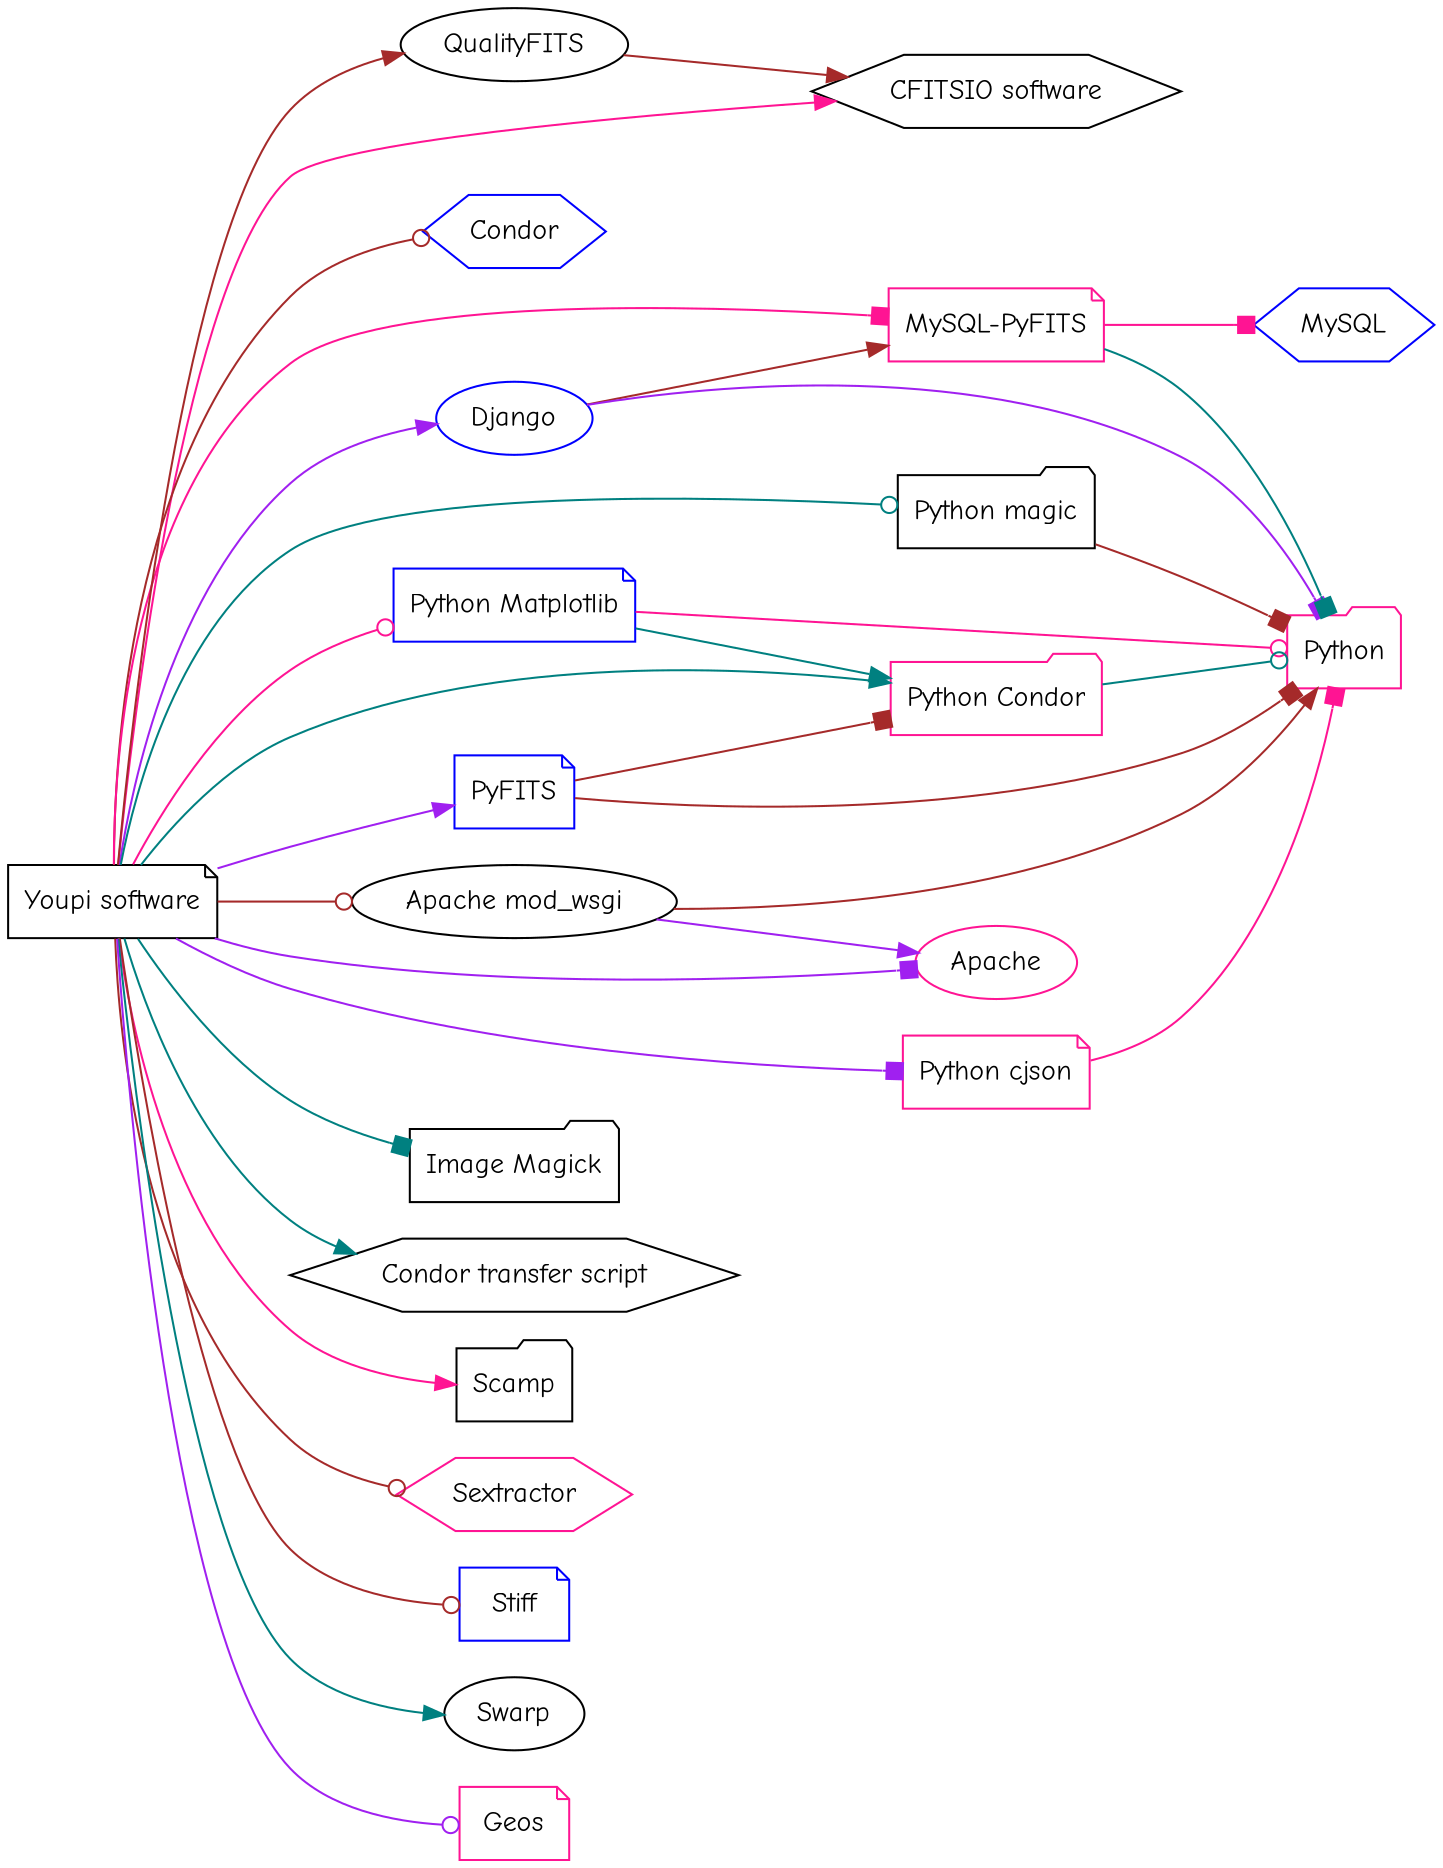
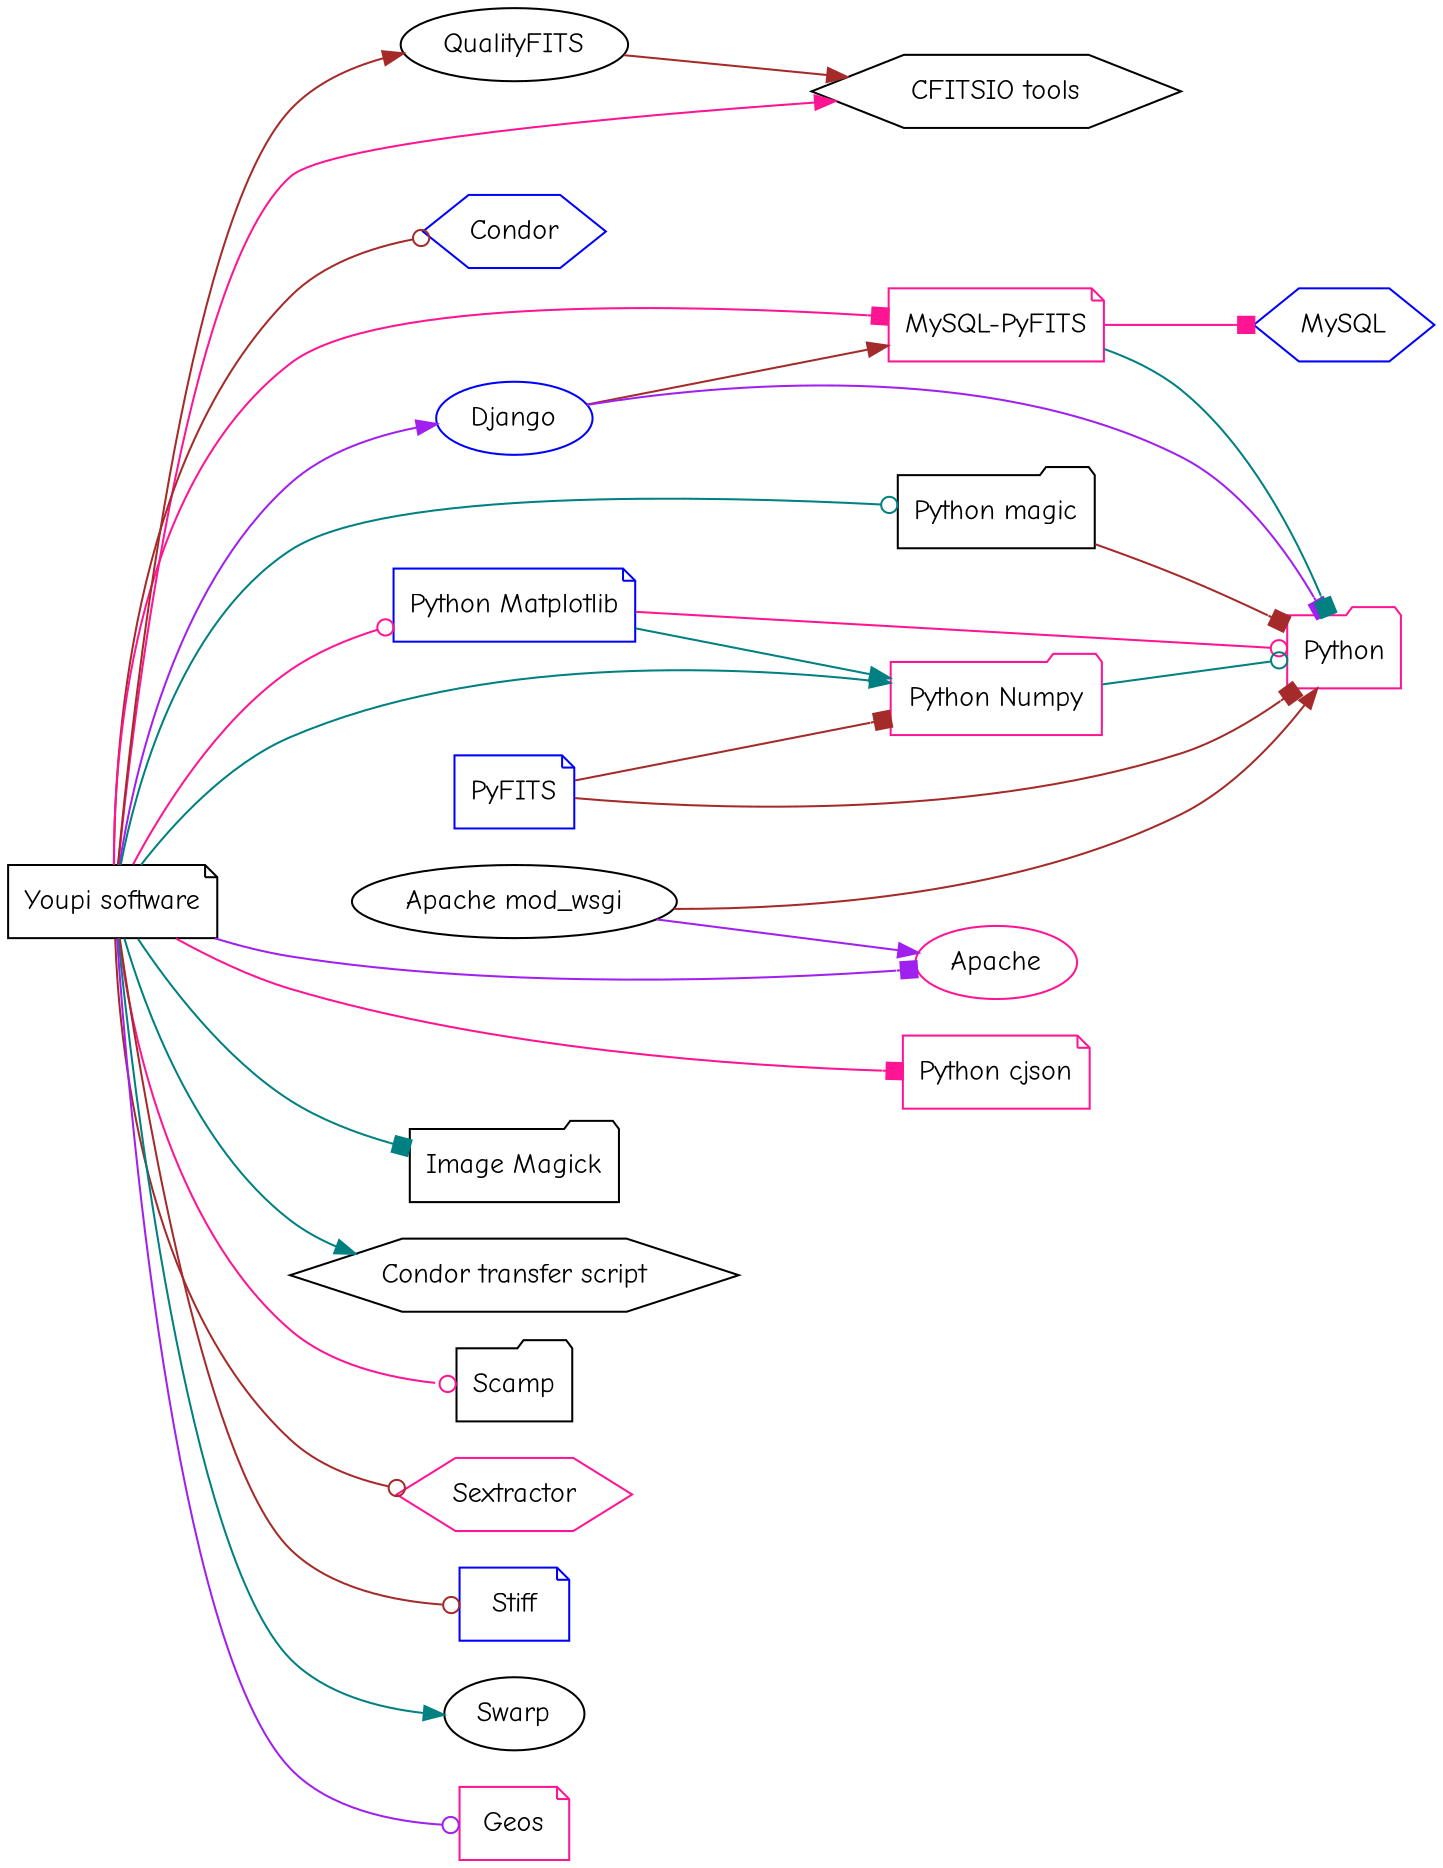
(996, 91) -> (996, 91)
(996, 699) -> (996, 699)
(325, 837) -> none
(277, 902) -> none
(1257, 920) -> none
(522, 1039) -> (522, 1039)
(205, 1220) -> (205, 1220)
